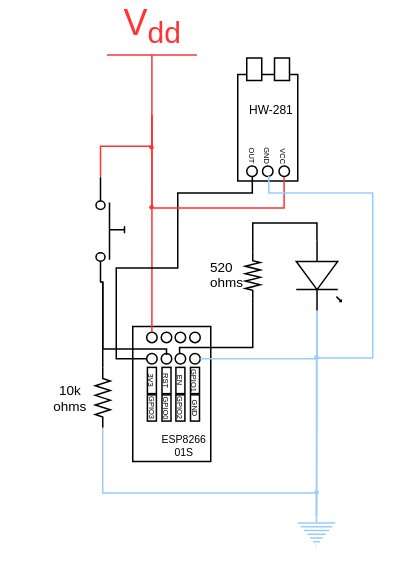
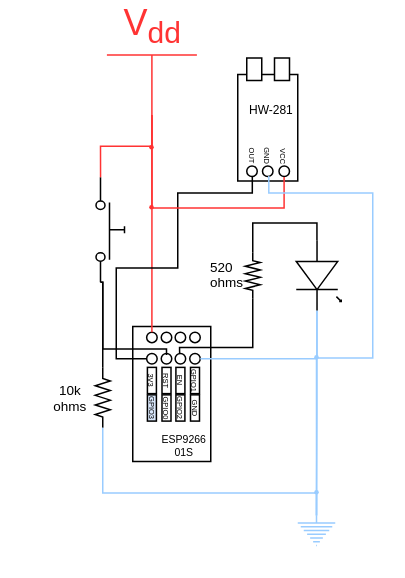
(152, 408) -> (152, 408)
(185, 446) -> (185, 446)
